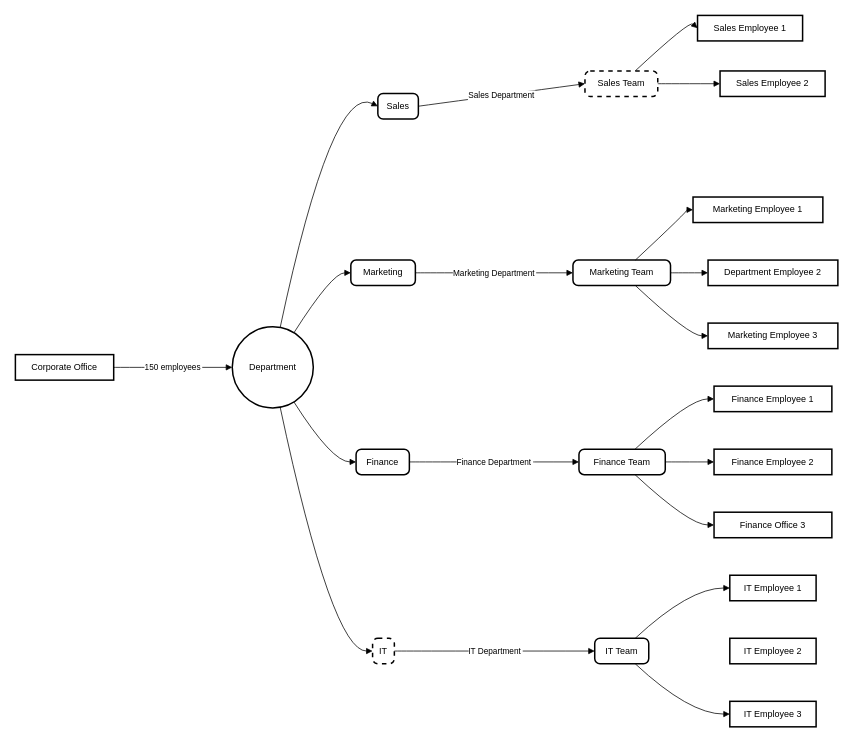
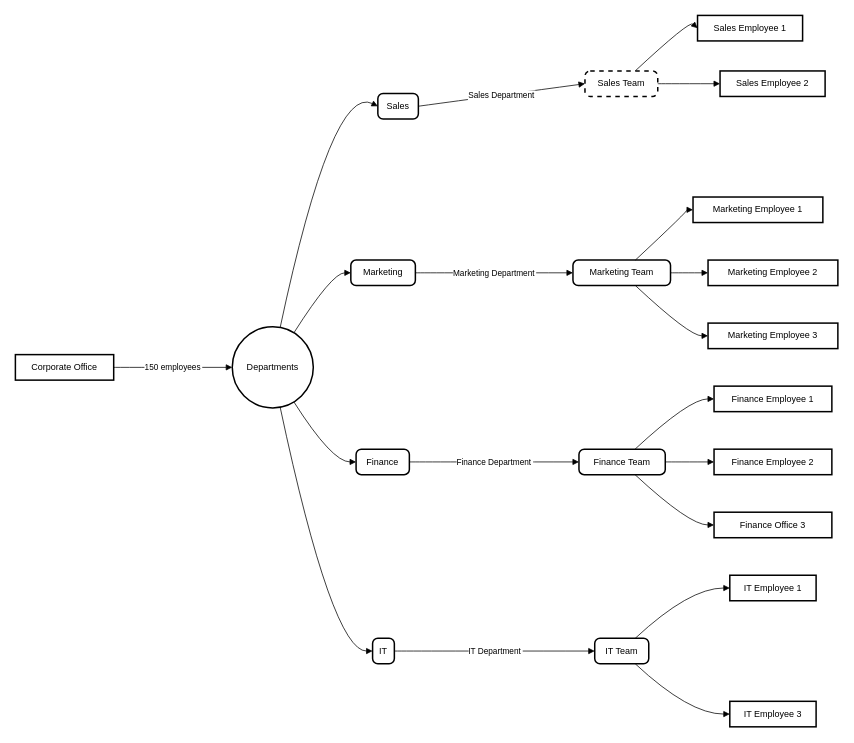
(773, 273) -> (773, 273)
(273, 367) -> (273, 367)
(383, 651) -> (383, 651)
(773, 651) -> none
